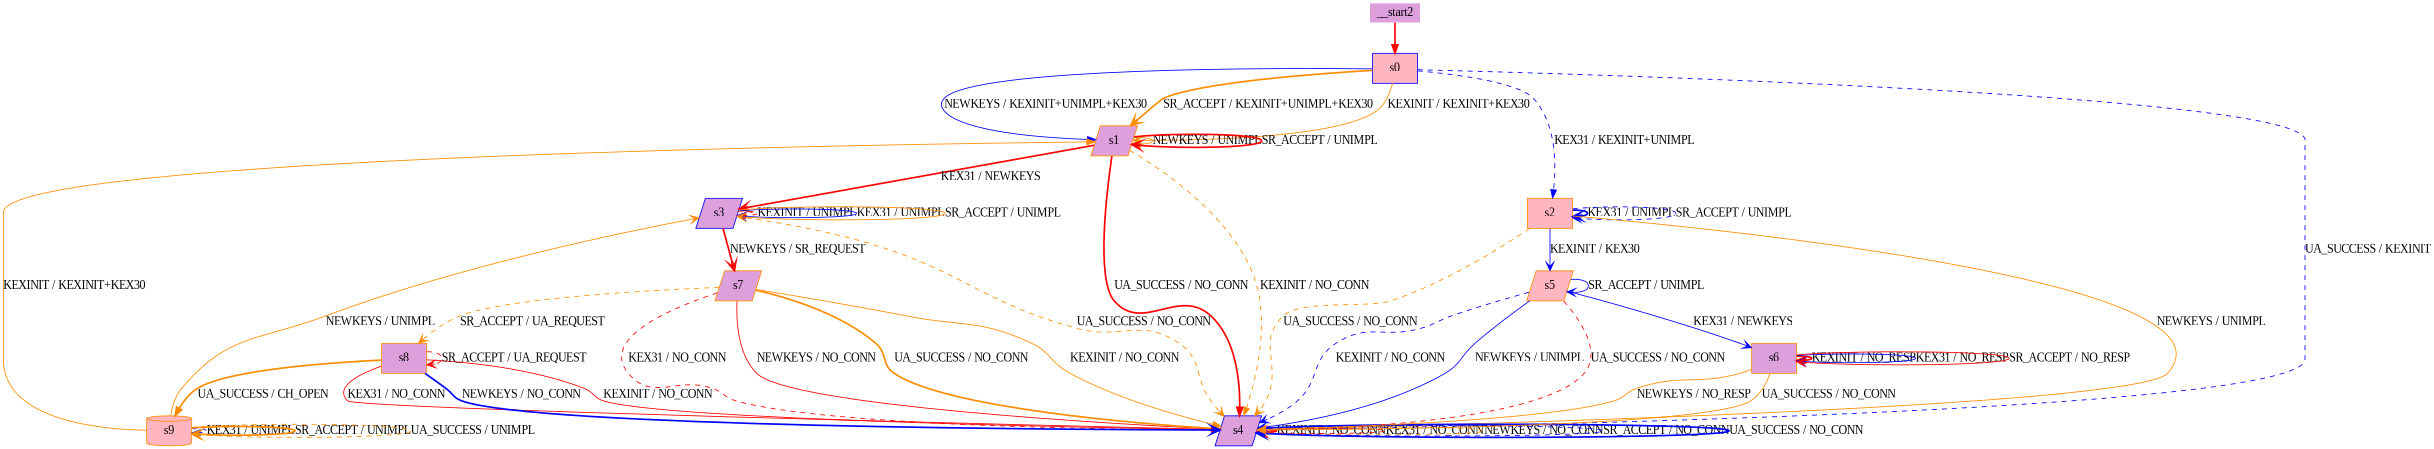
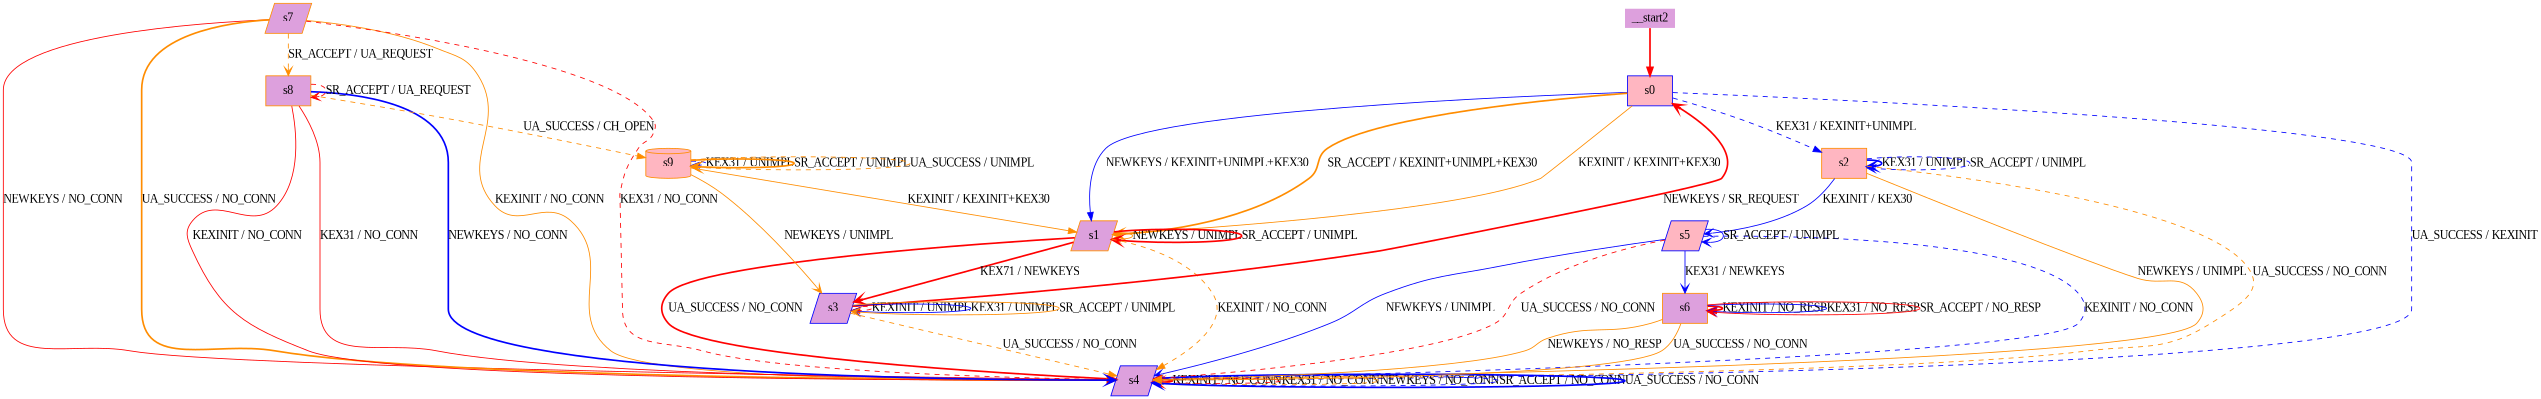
(991, 177) -> (1030, 272)
(728, 246) -> (1336, 257)
(1550, 286) -> (1685, 236)
(995, 298) -> (980, 344)
(275, 369) -> (474, 124)
